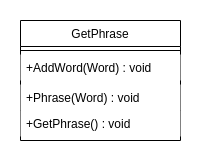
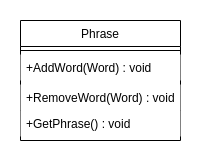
(100, 34) -> (100, 34)
(87, 98) -> (100, 98)
